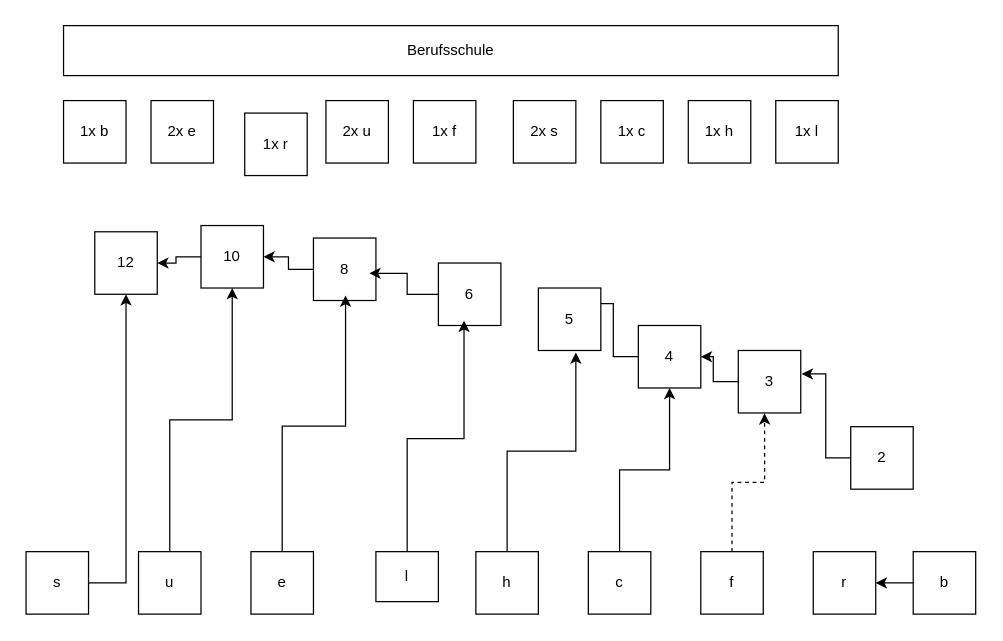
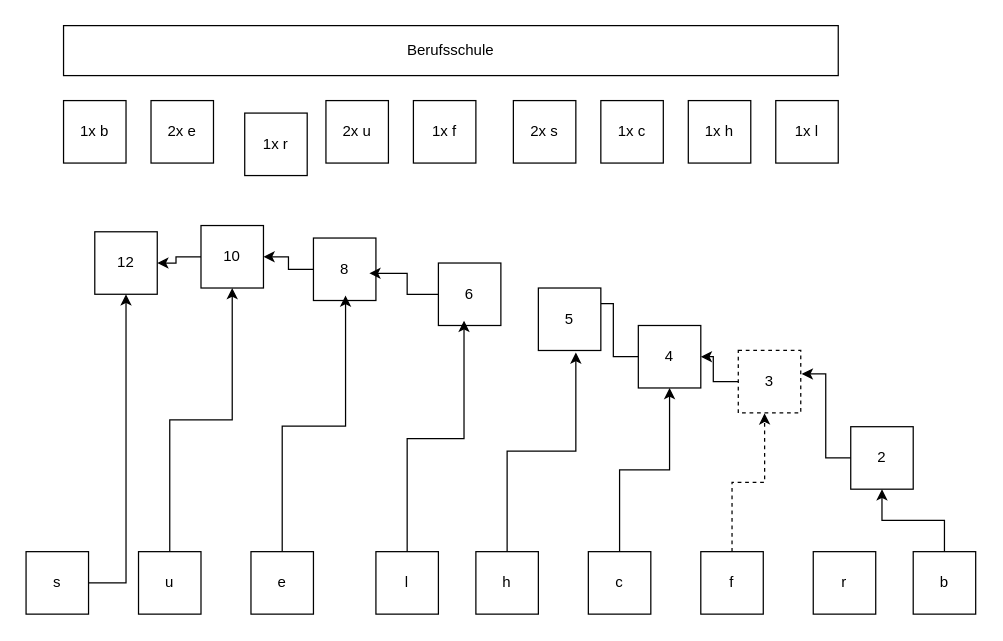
(769, 382) -> (769, 382)
(407, 577) -> (407, 583)
(890, 583) -> (917, 521)
